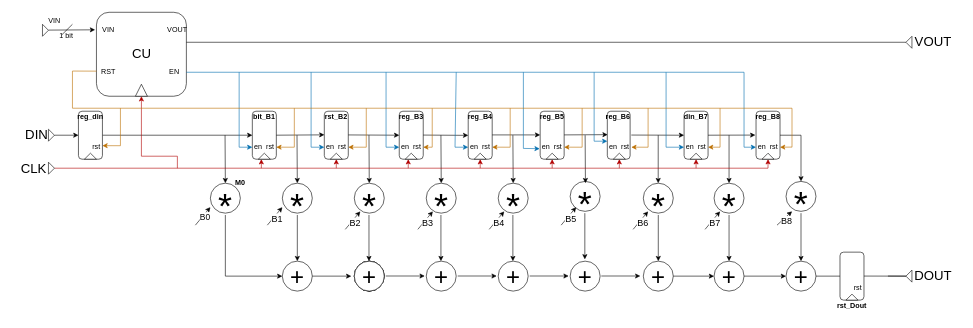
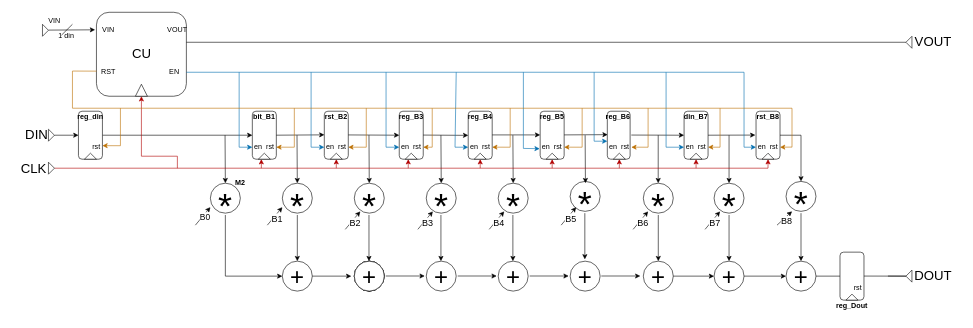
(66, 36) -> (66, 36)
(768, 117) -> (768, 117)
(240, 183) -> (240, 183)
(852, 306) -> (852, 306)
